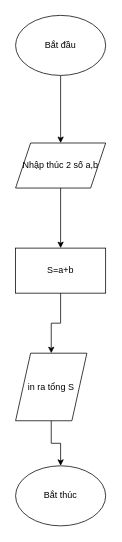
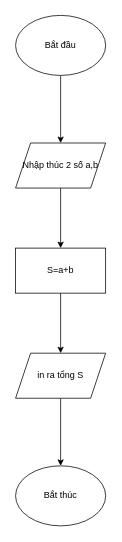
(51, 387) -> (60, 375)
